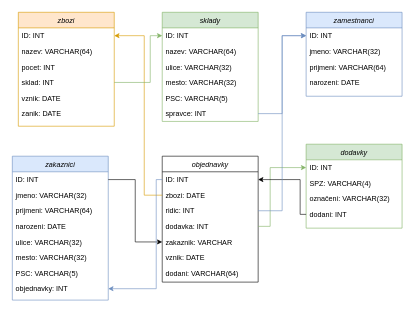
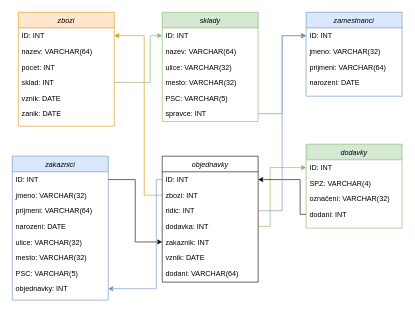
(185, 196) -> (183, 196)
(197, 242) -> (189, 242)
